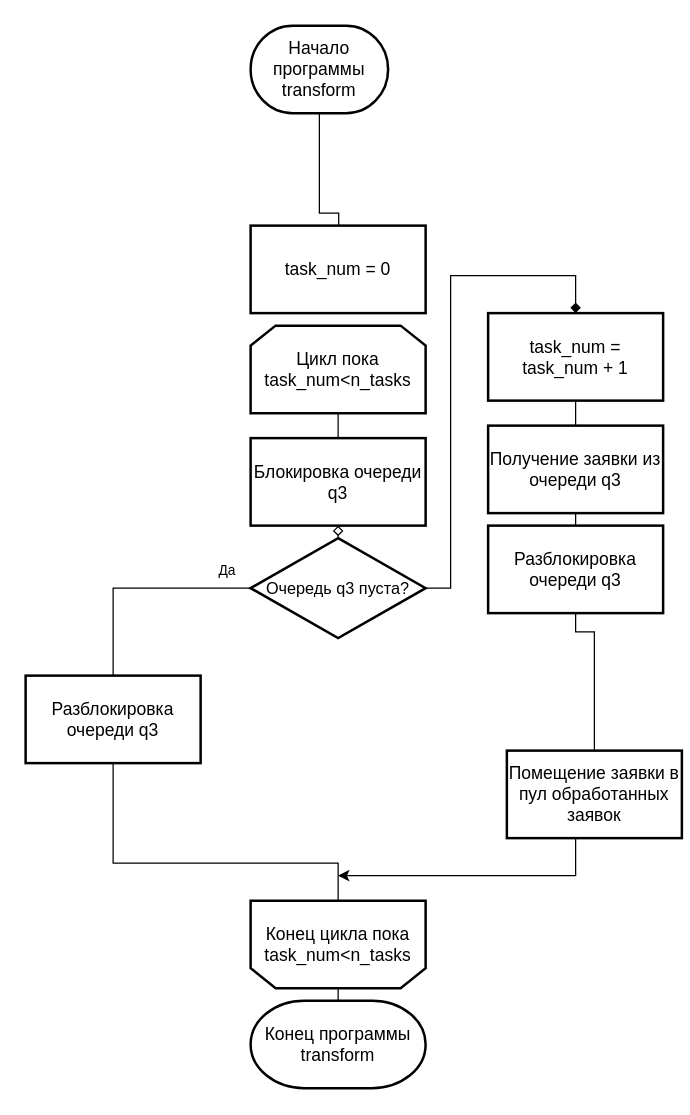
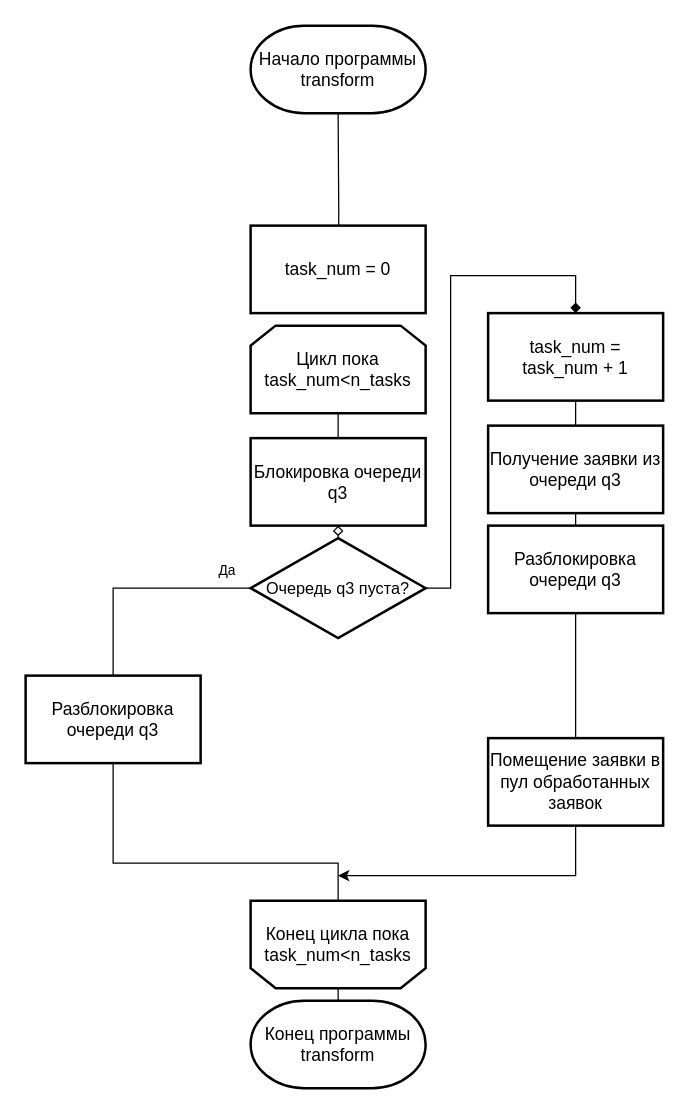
(319, 69) -> (338, 69)
(594, 794) -> (576, 782)
